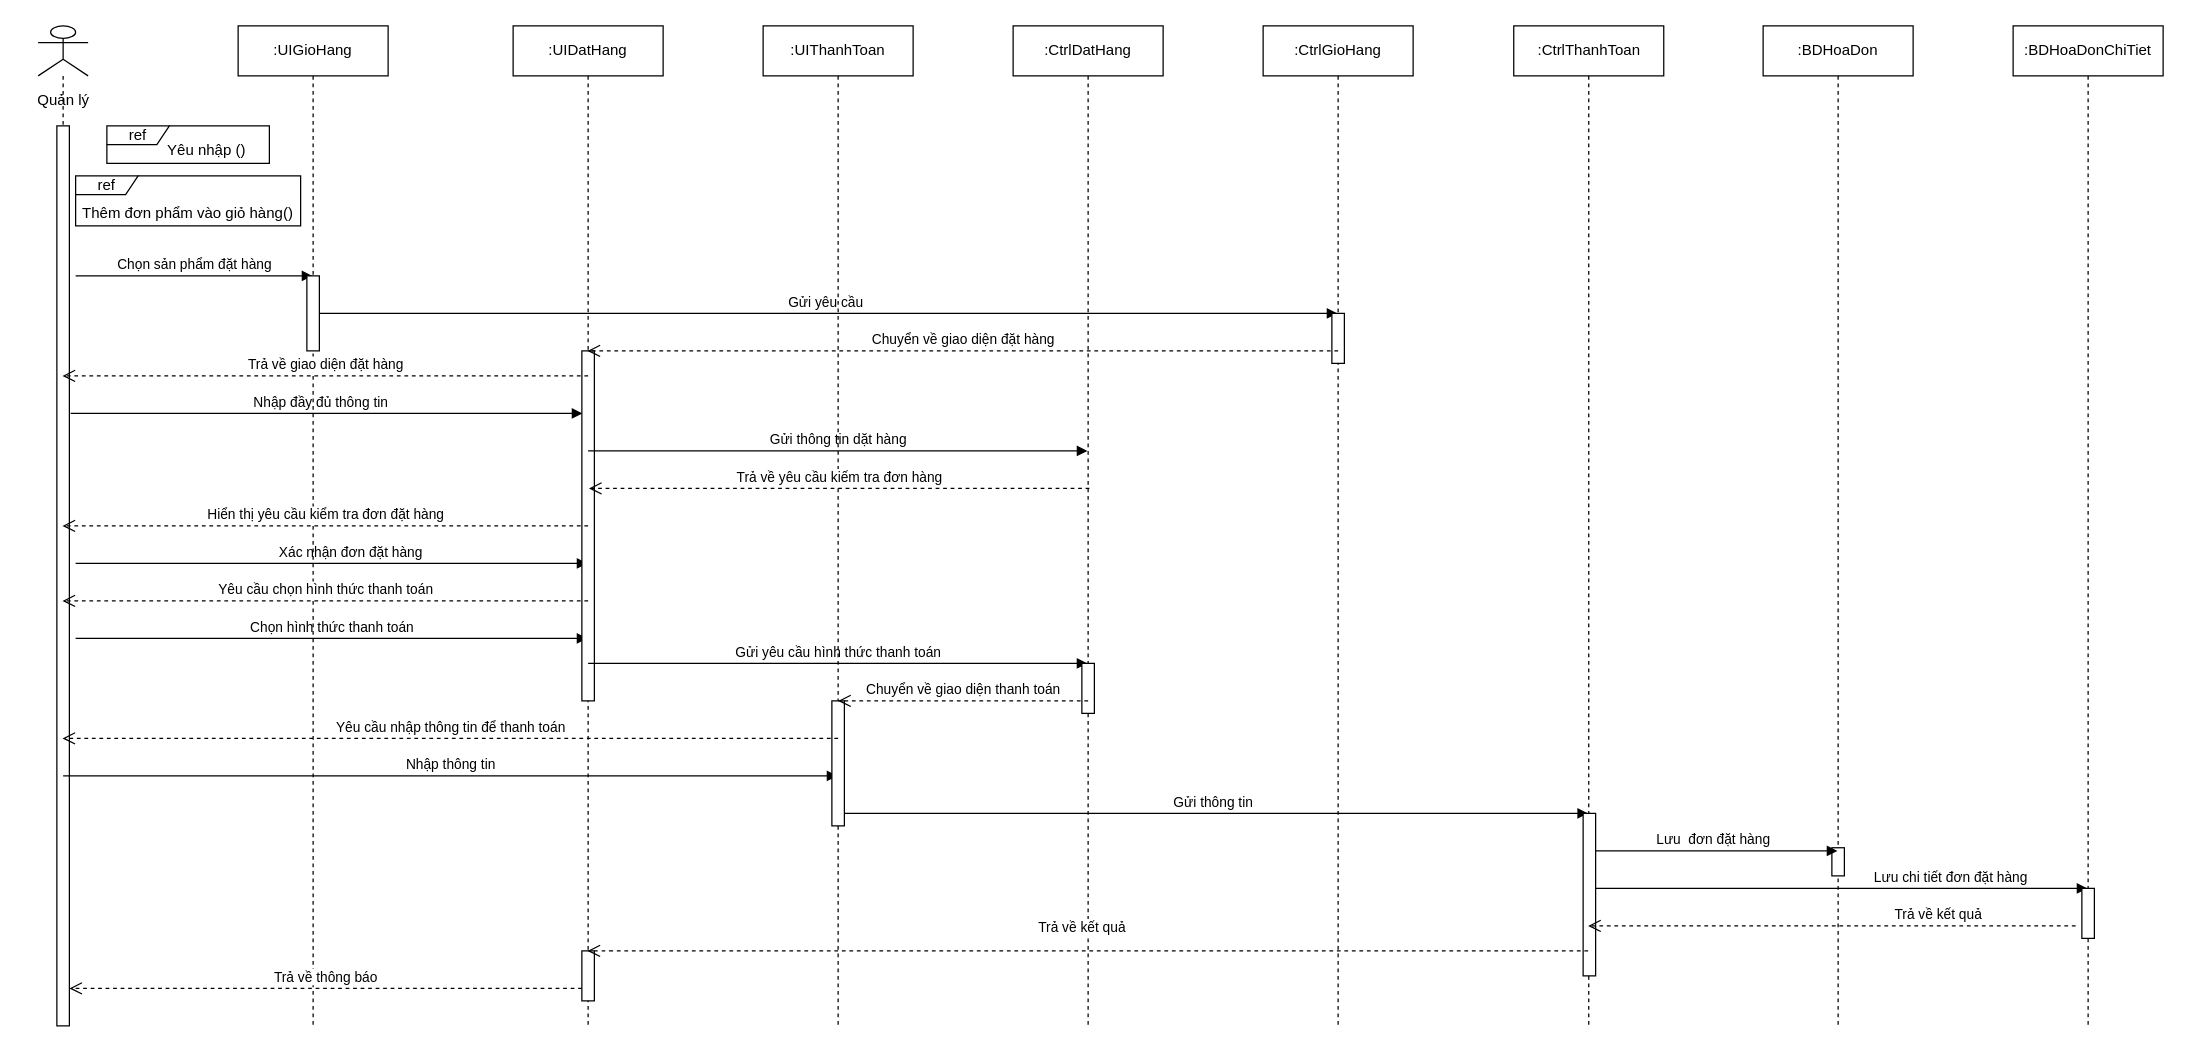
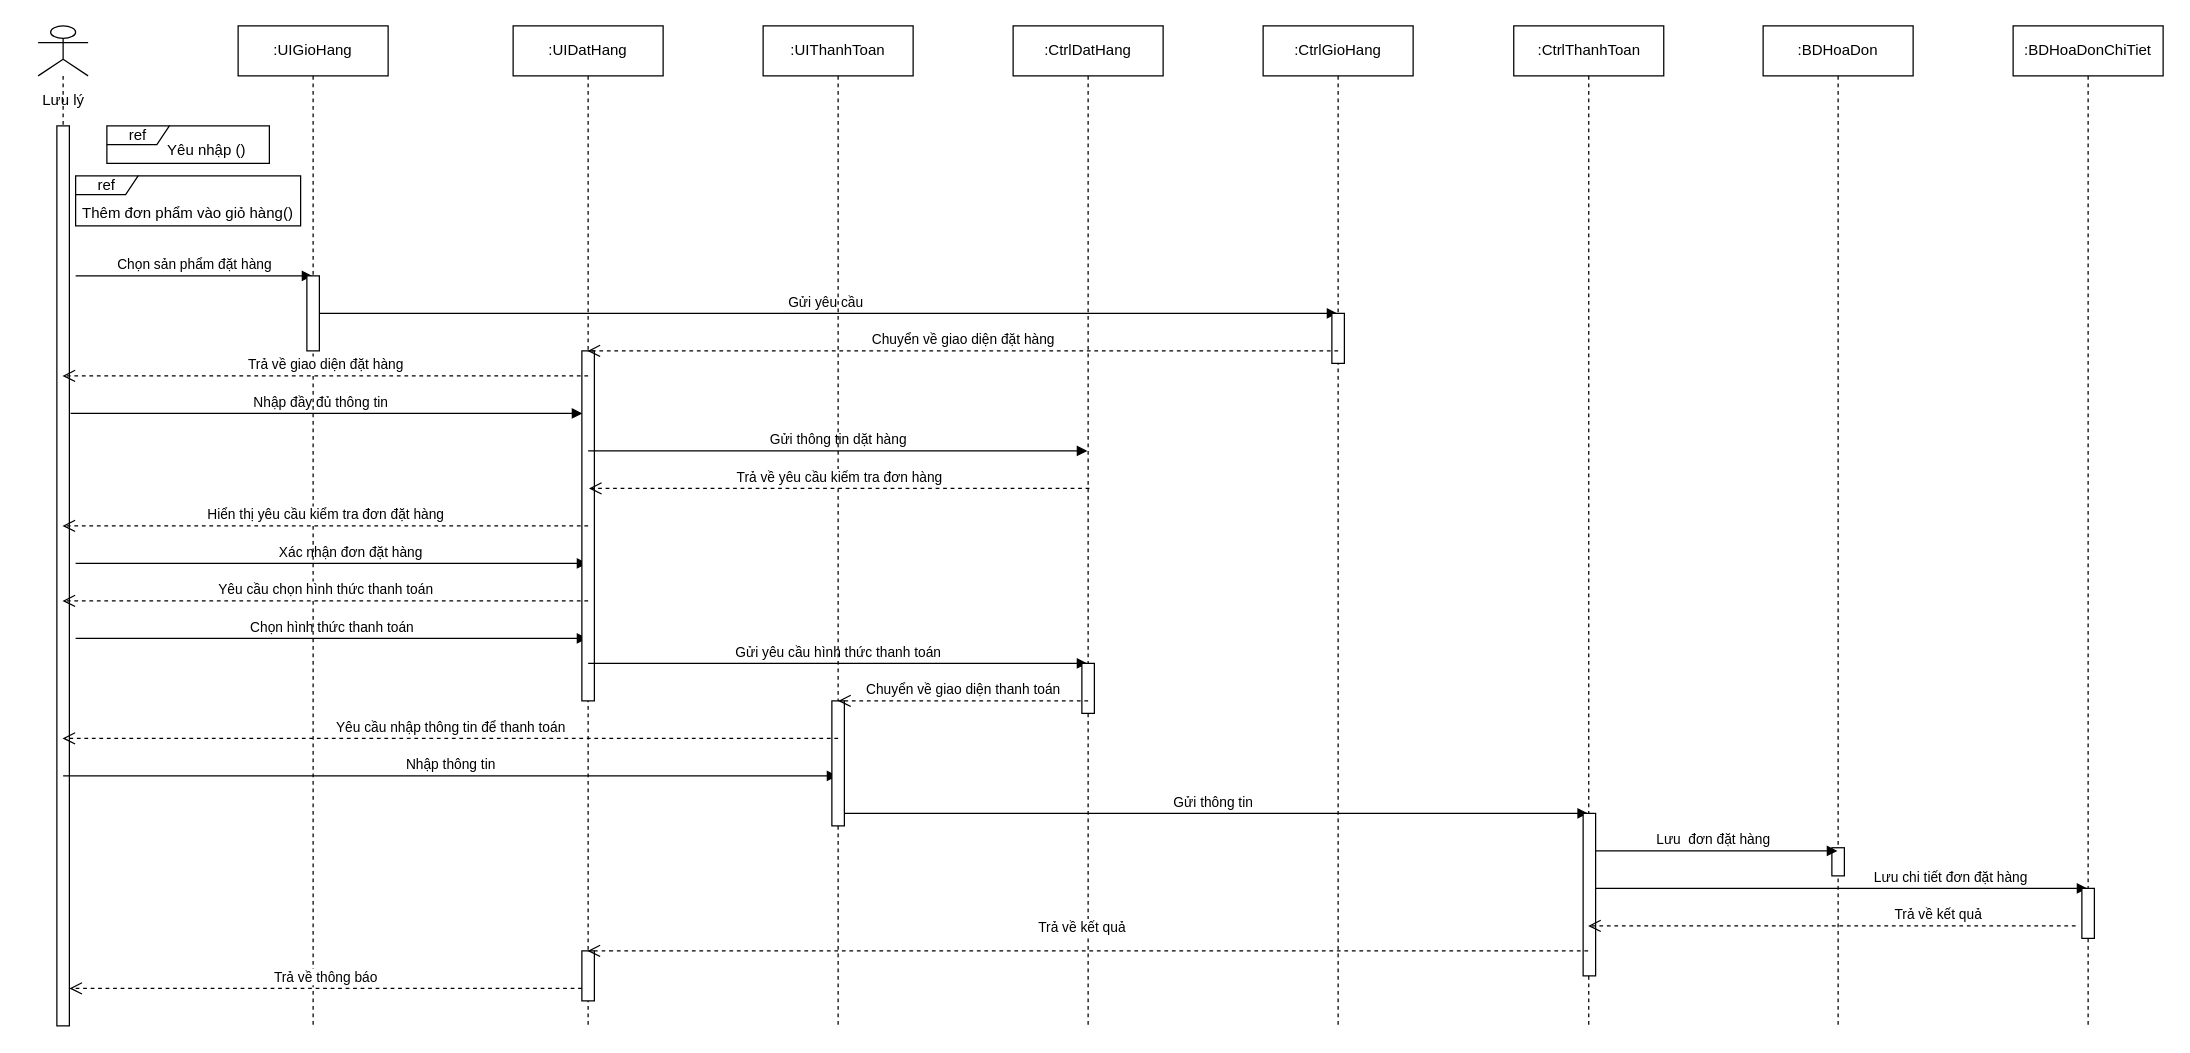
(64, 101) -> (64, 101)
